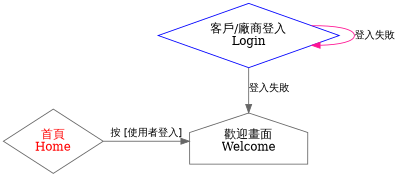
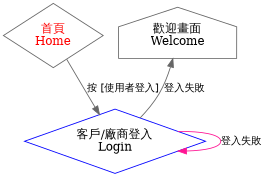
(142, 141) -> (81, 83)
